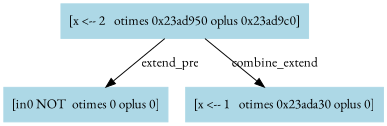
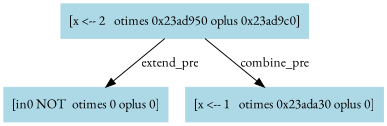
(275, 63) -> (275, 63)
